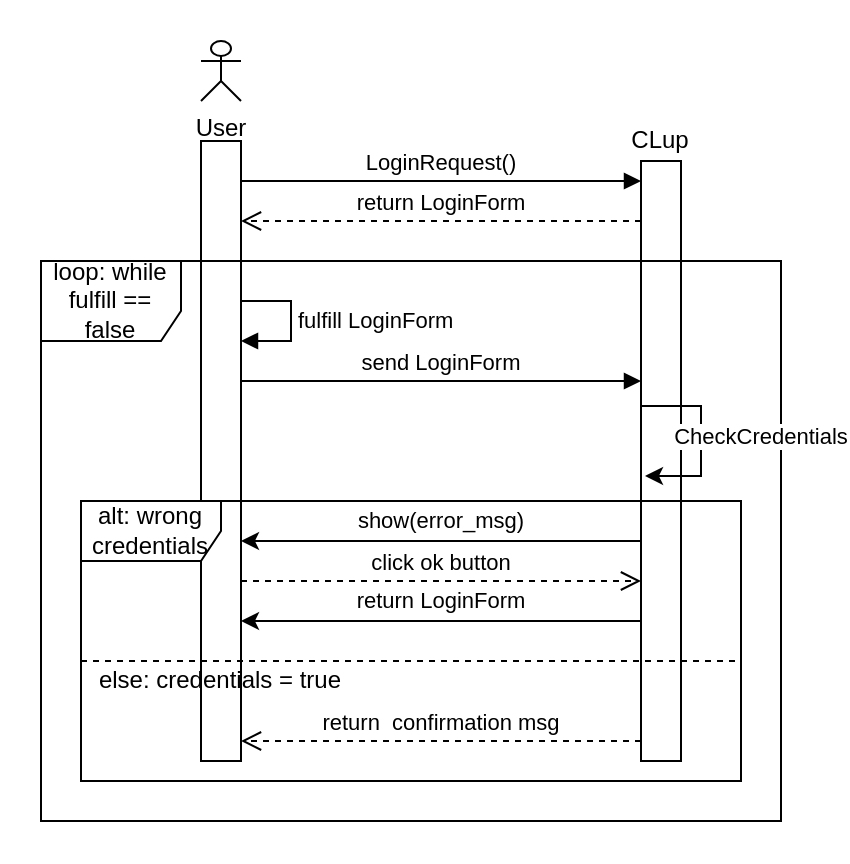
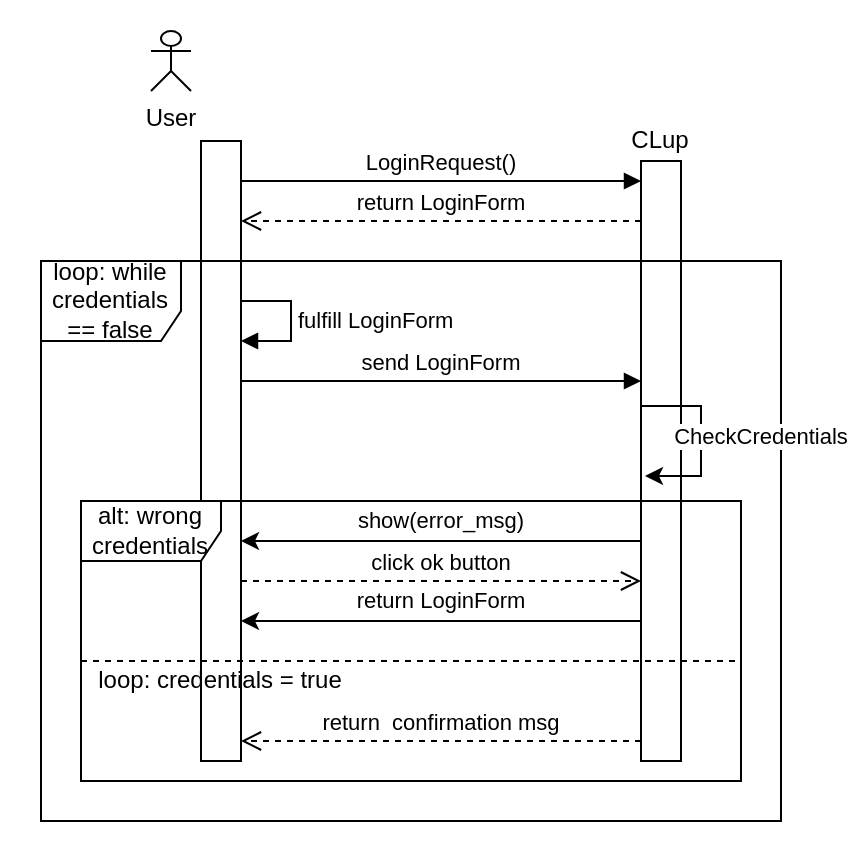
(221, 71) -> (171, 61)
(111, 301) -> (111, 301)
(221, 681) -> (221, 681)
